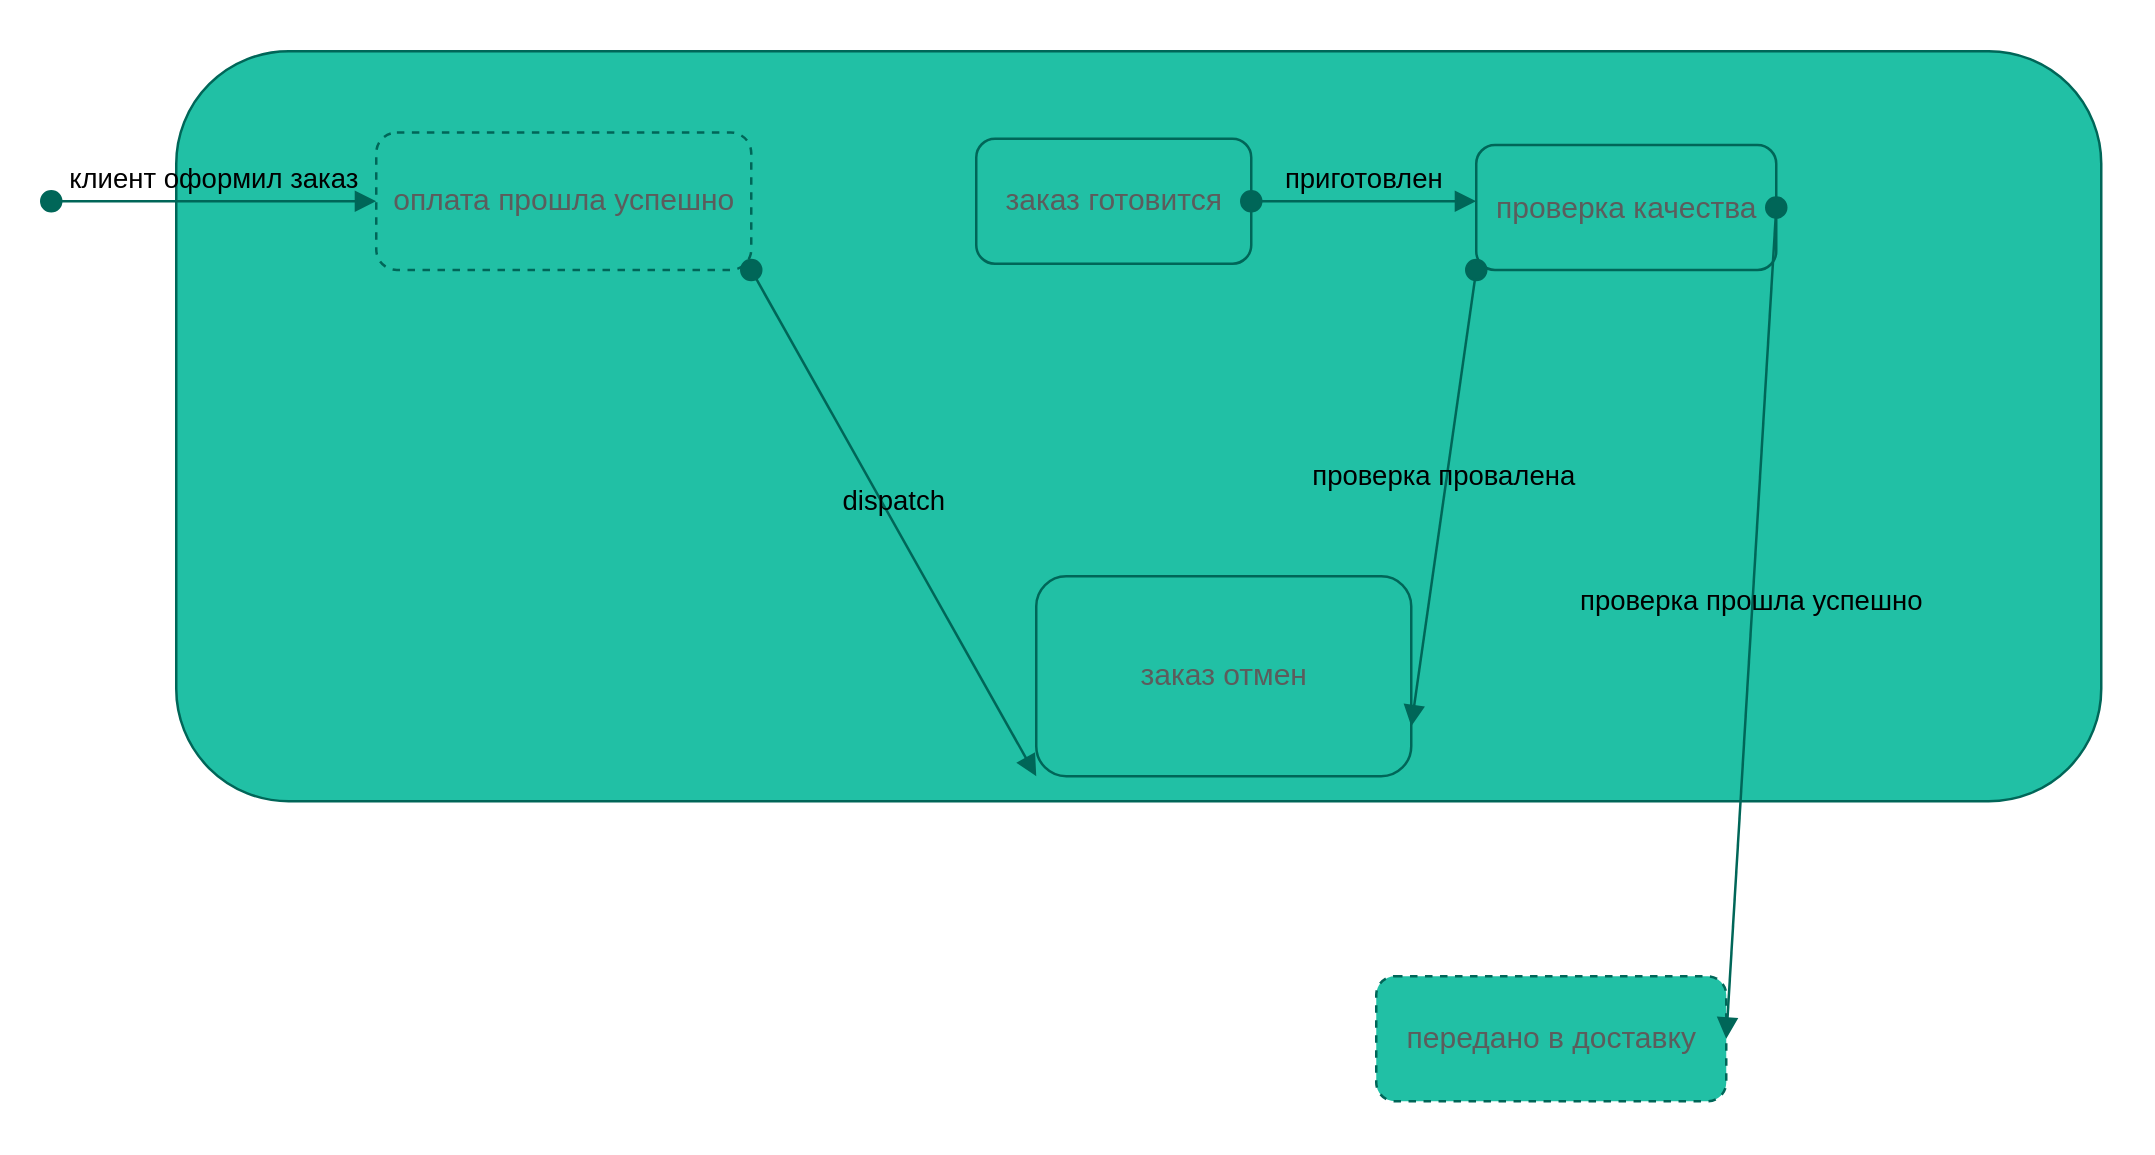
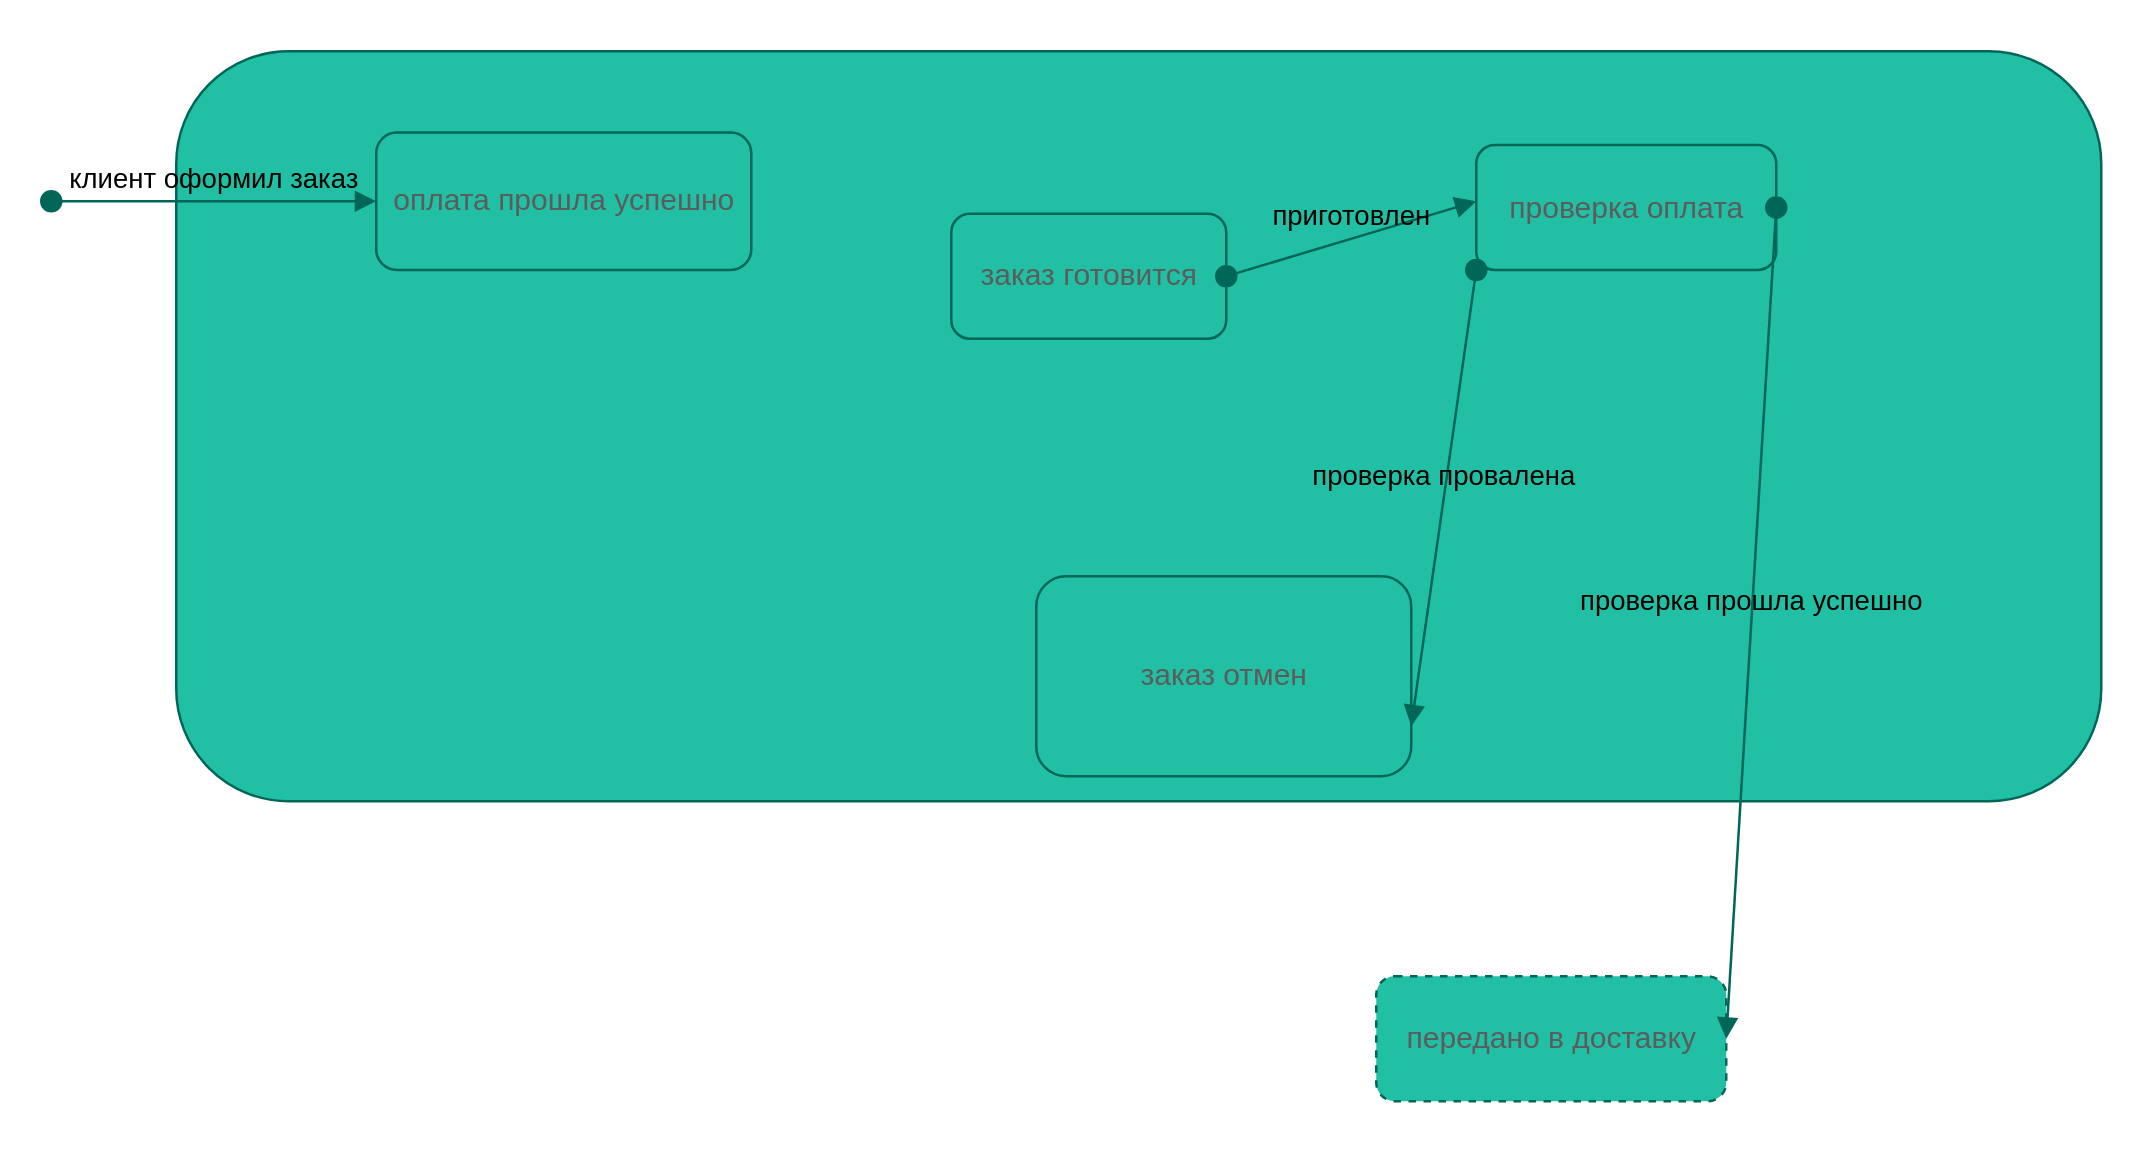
(564, 201) -> (564, 201)
(1114, 201) -> (1089, 276)
(1628, 209) -> (1628, 209)
(882, 502) -> none
